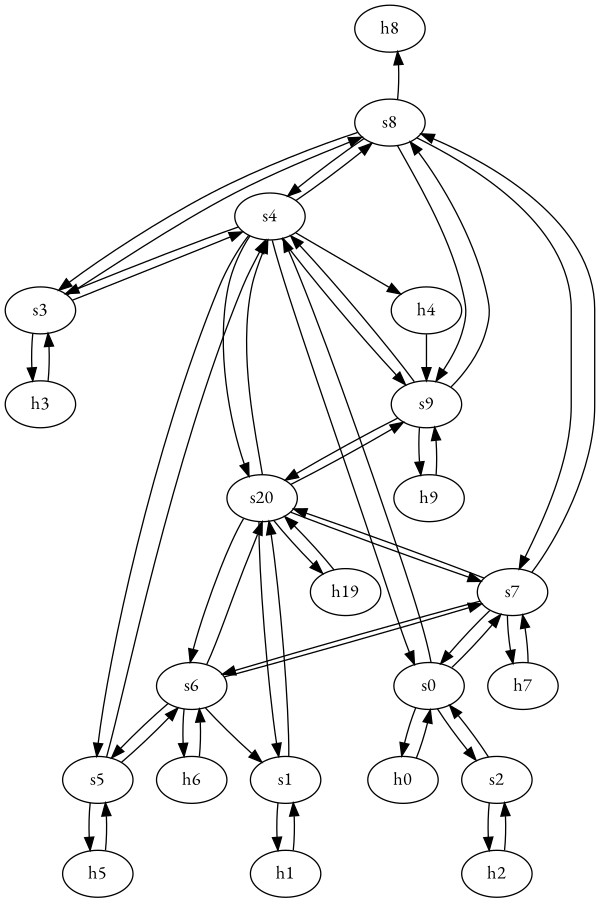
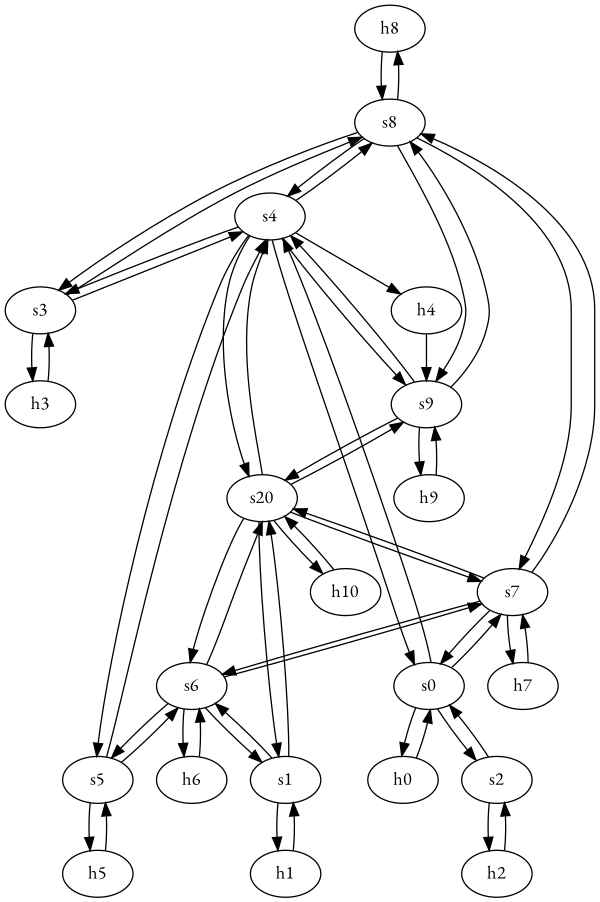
none -> (381, 69)
(346, 592) -> (346, 592)
none -> (249, 735)
